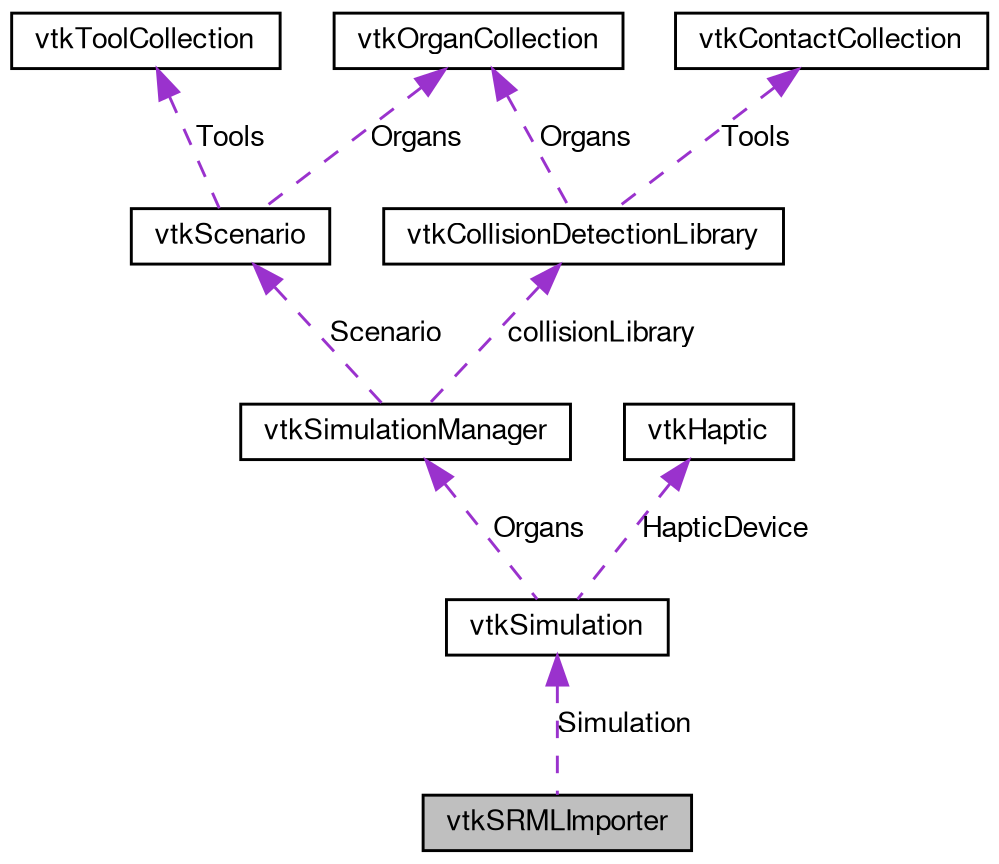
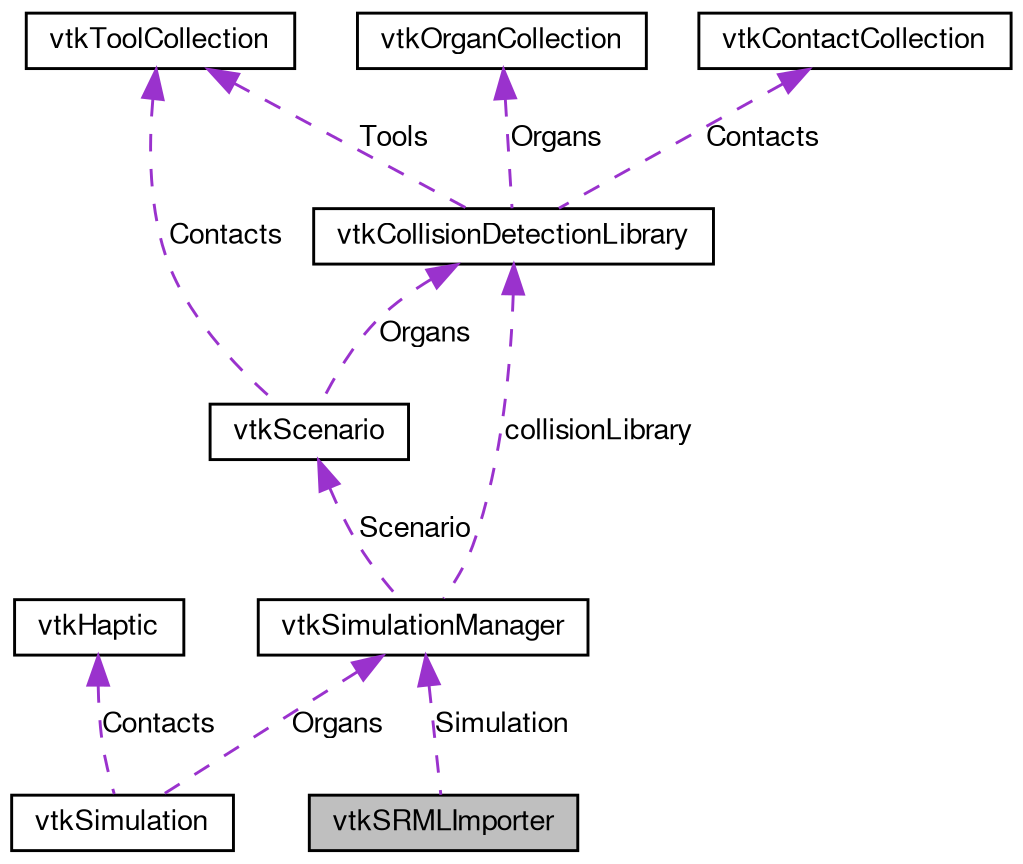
(232, 139) -> (228, 236)
(757, 139) -> (765, 139)
none -> (350, 146)
(343, 148) -> (366, 333)
(727, 530) -> (160, 725)
(557, 740) -> (435, 740)
